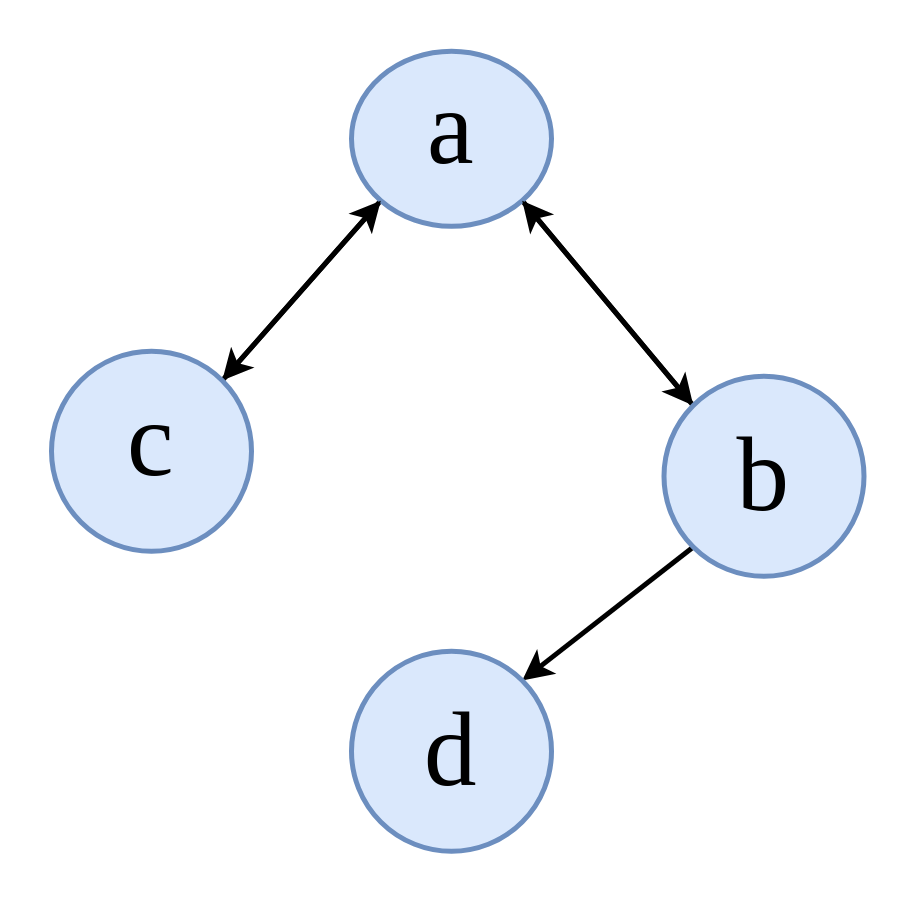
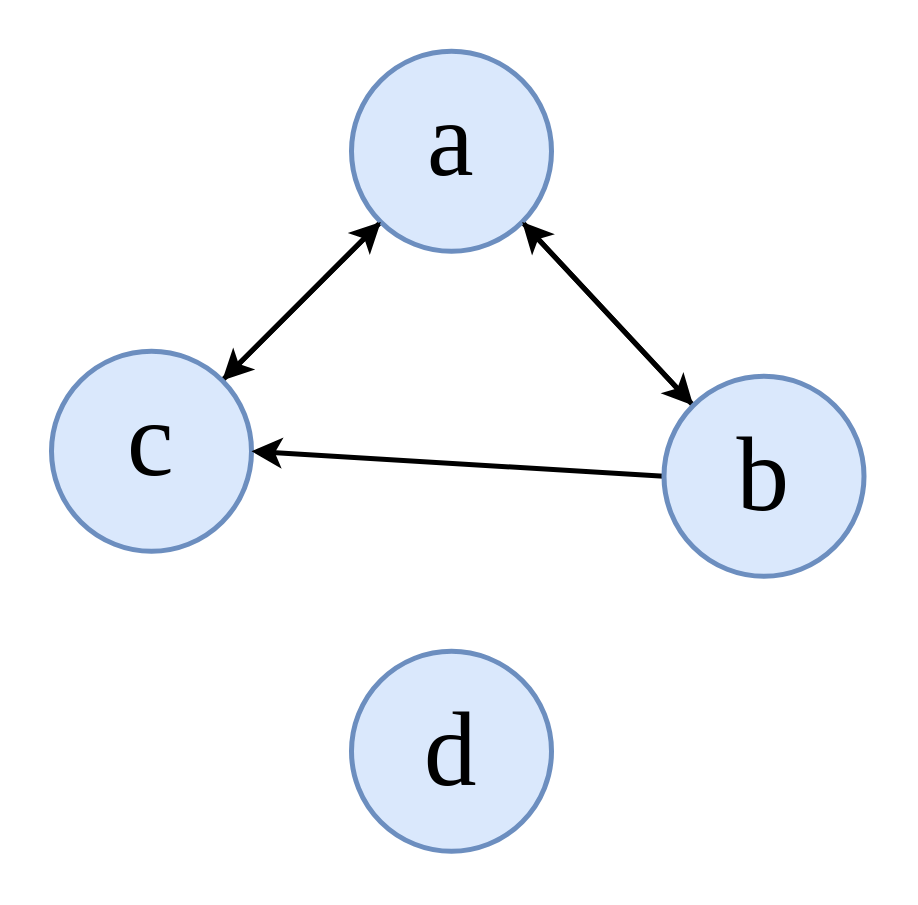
(451, 139) -> (451, 151)
none -> (468, 464)
(616, 607) -> none
